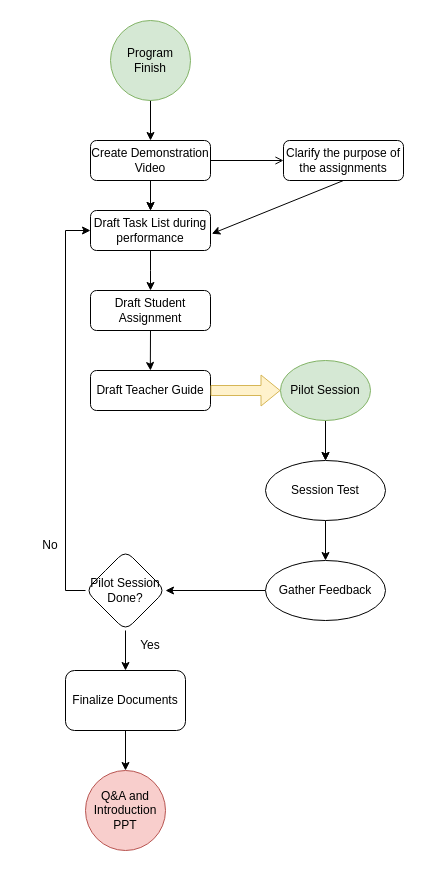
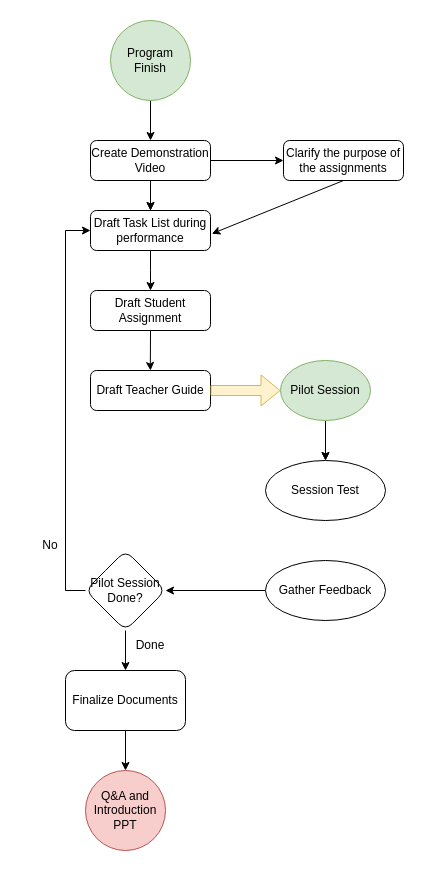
(277, 161) -> (275, 161)
(326, 537) -> none
(151, 646) -> (151, 646)
